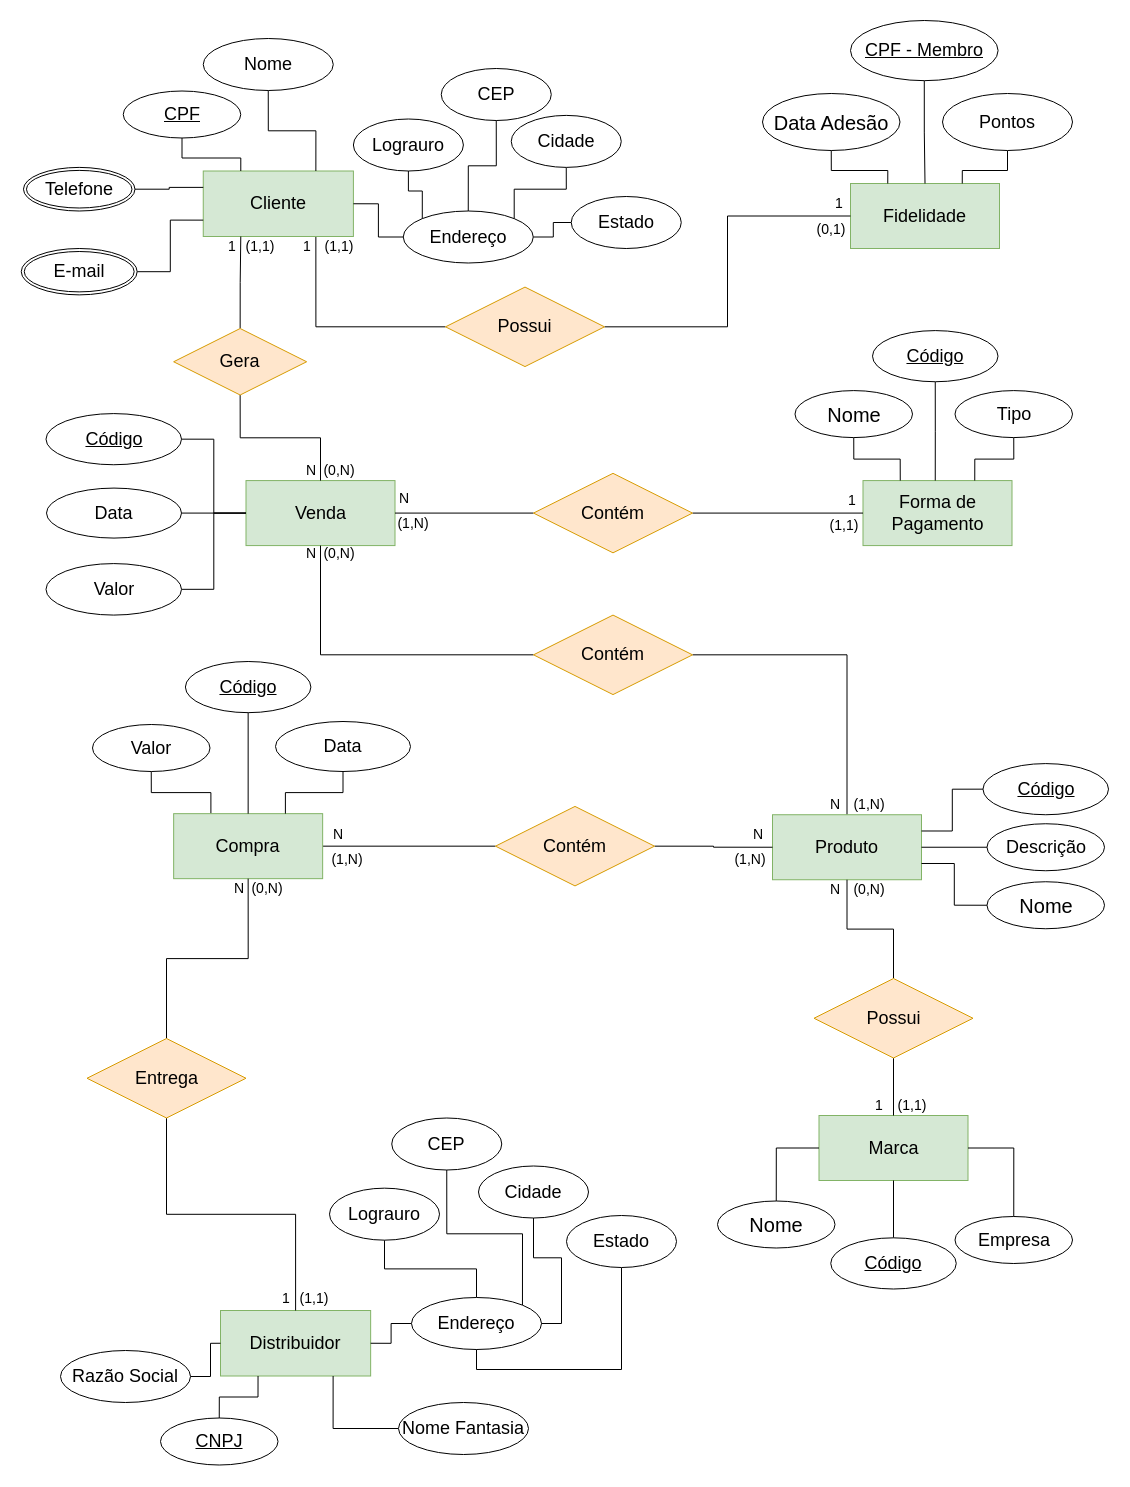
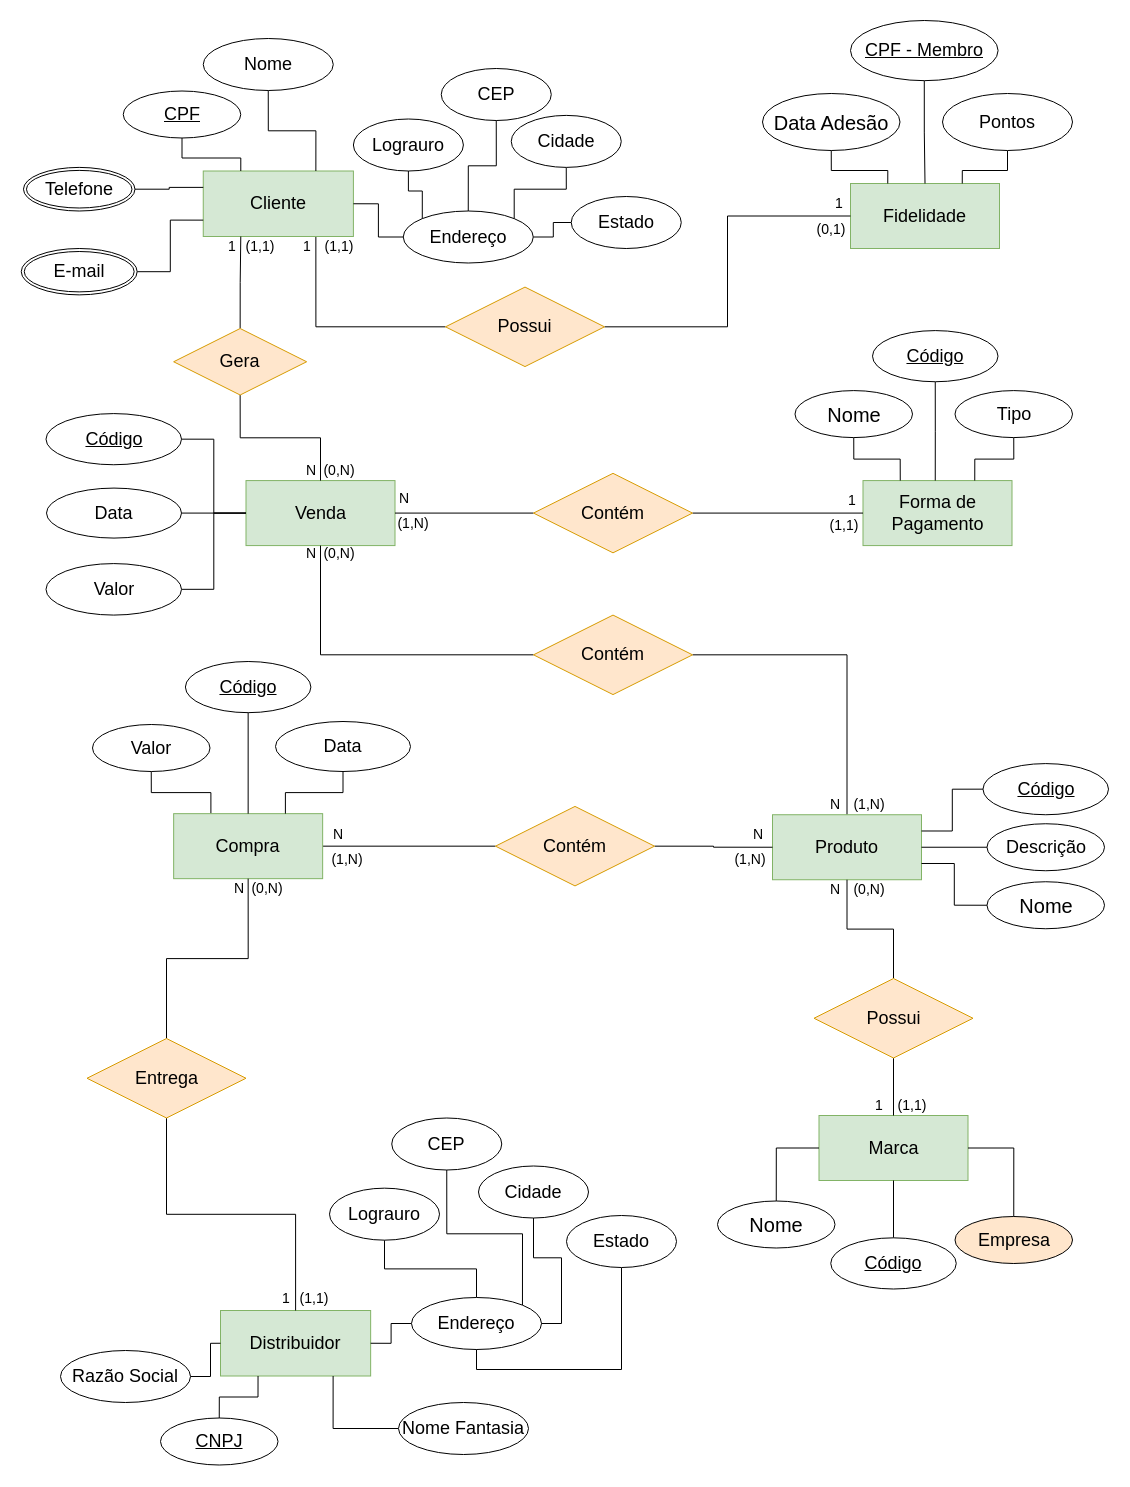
(1014, 1240) -> (1014, 1240)
